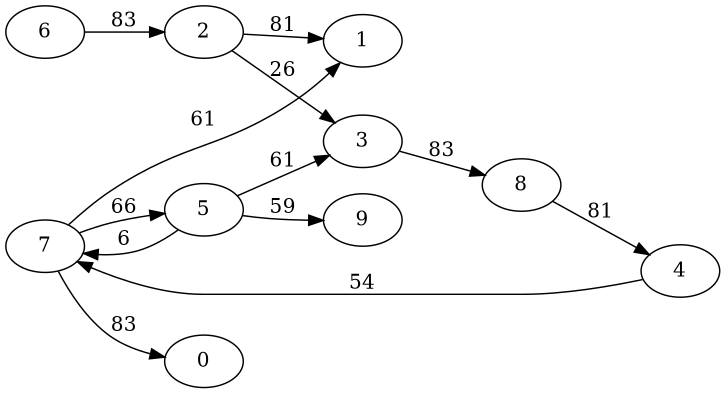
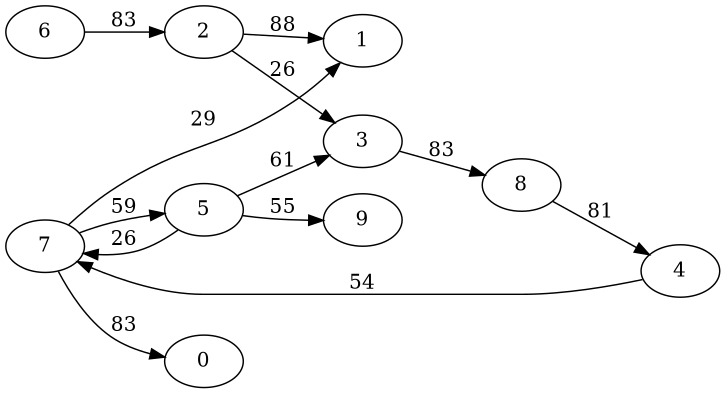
(283, 25) -> (283, 25)
(204, 120) -> (204, 120)
(125, 208) -> (125, 208)
(283, 208) -> (283, 208)
(125, 240) -> (125, 240)
